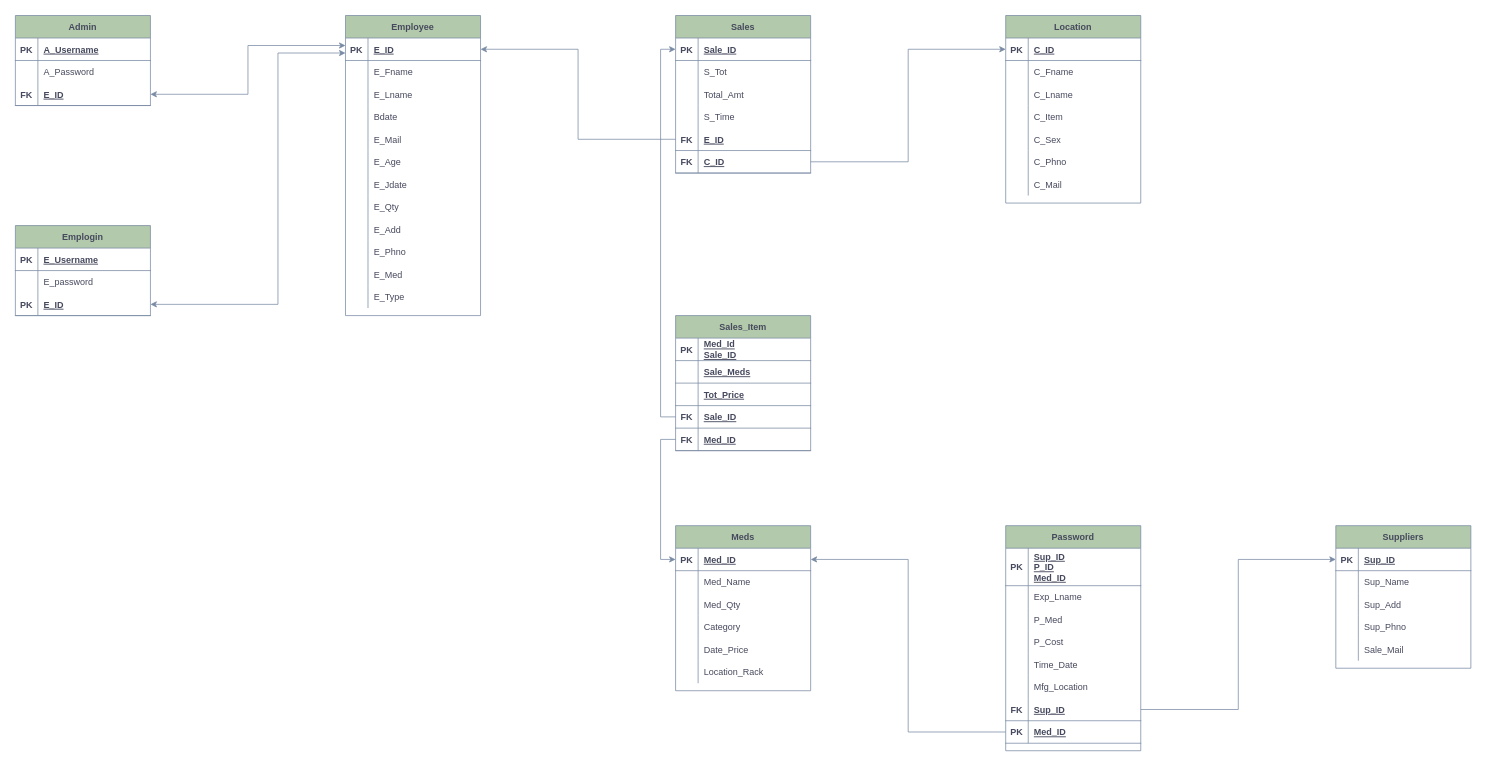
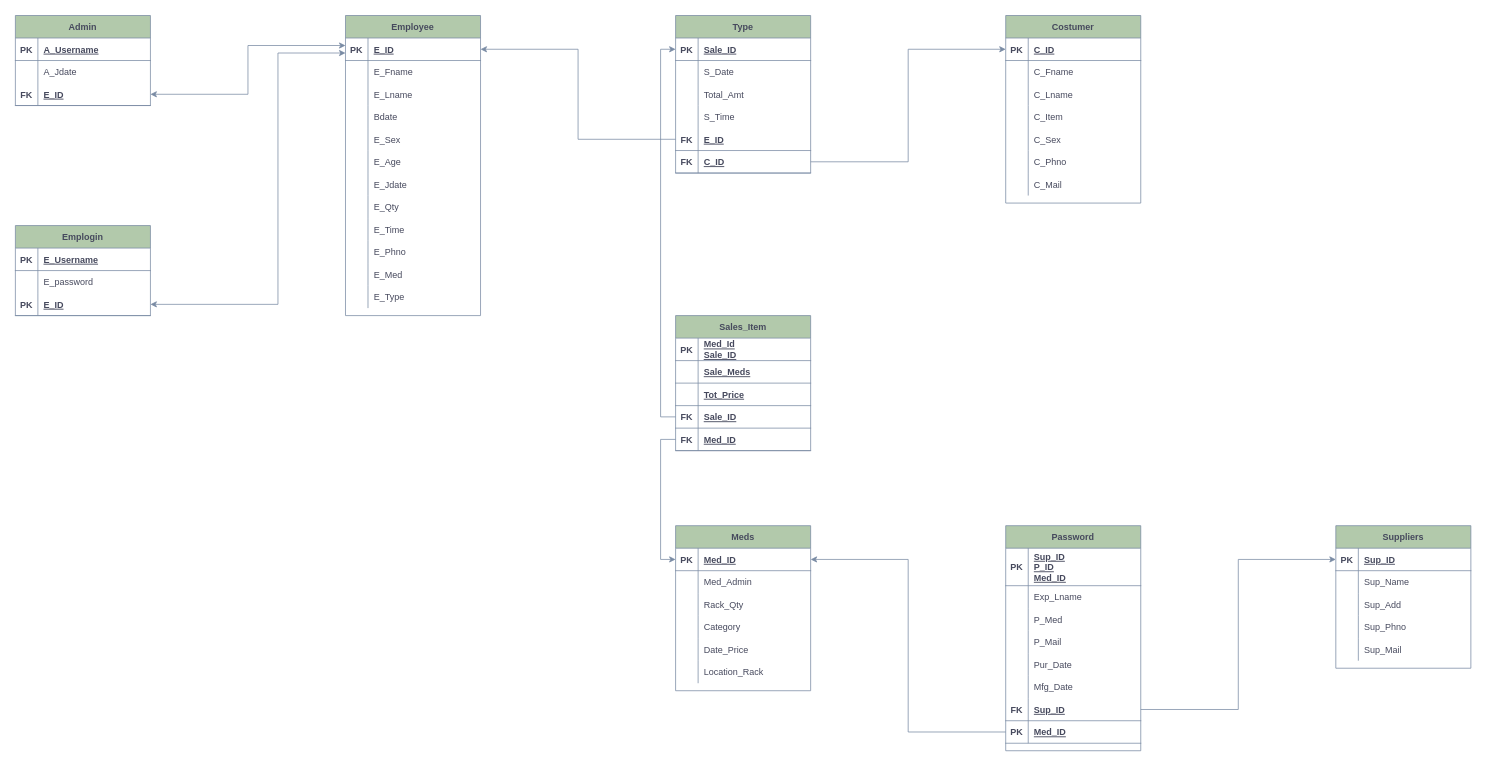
(743, 27) -> (743, 27)
(1073, 27) -> (1073, 27)
(69, 72) -> (61, 72)
(716, 72) -> (719, 72)
(386, 140) -> (386, 140)
(386, 230) -> (387, 230)
(724, 582) -> (725, 582)
(721, 605) -> (724, 605)
(1049, 642) -> (1046, 642)
(1383, 650) -> (1381, 650)
(1055, 665) -> (1054, 665)
(1063, 687) -> (1054, 687)
